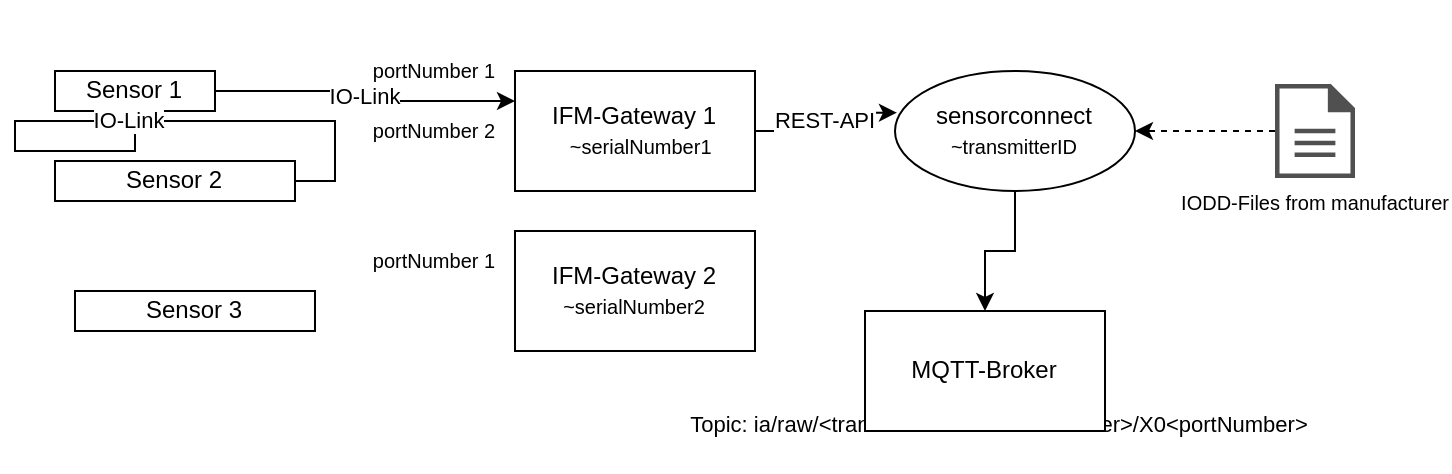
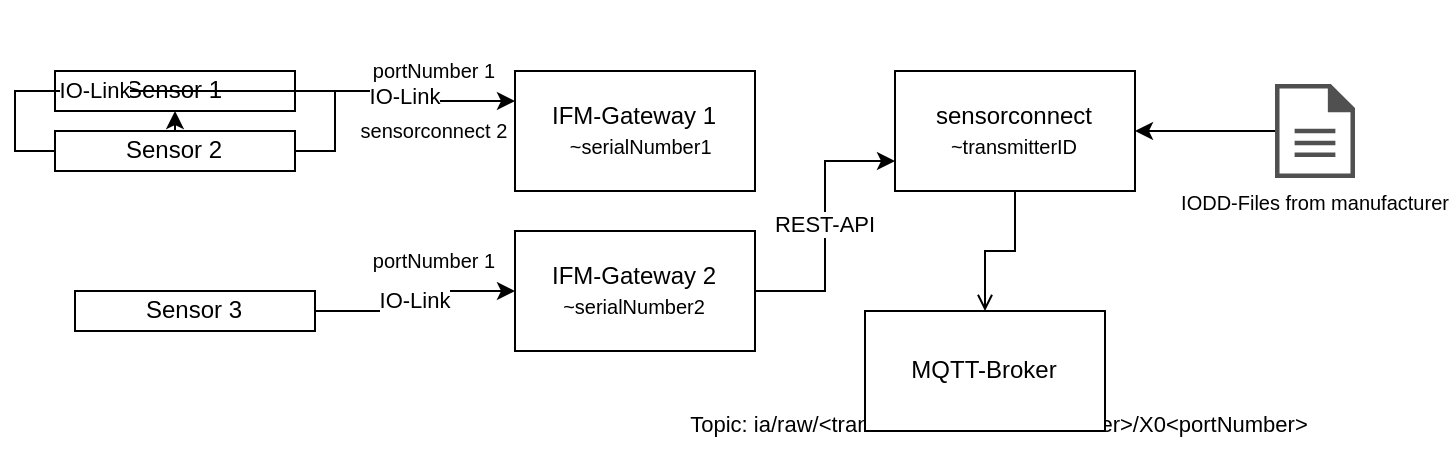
(135, 91) -> (175, 91)
(863, 113) -> none
(435, 131) -> (435, 131)
(1015, 131) -> (1015, 131)
(1213, 131) -> (1213, 131)
(175, 181) -> (175, 151)
none -> (825, 233)
(985, 296) -> (985, 298)
none -> (348, 311)
